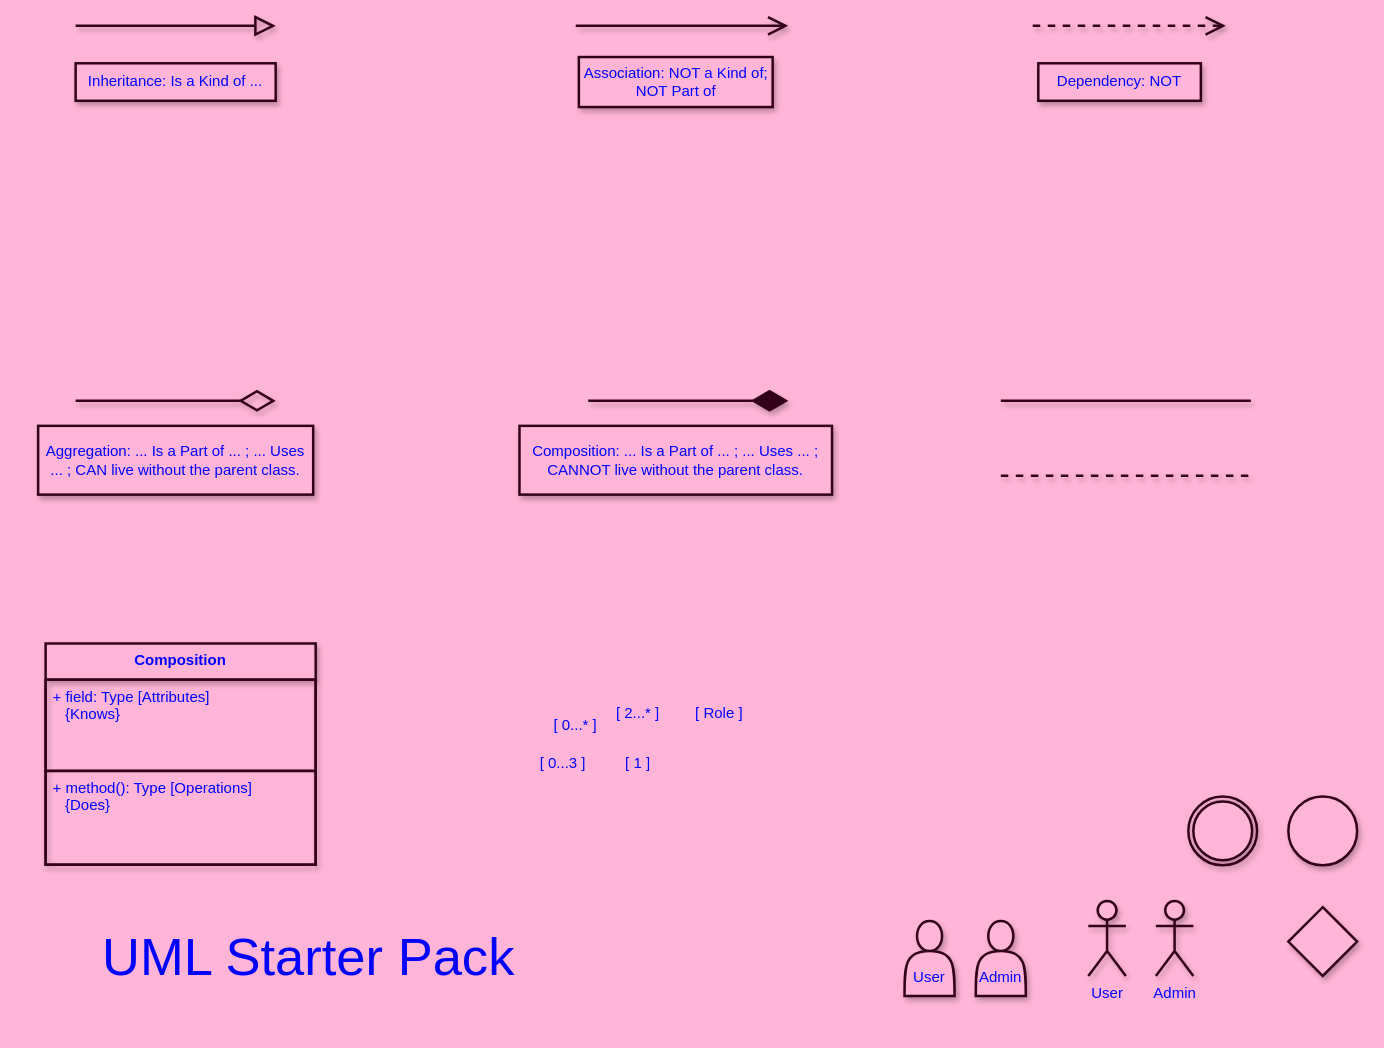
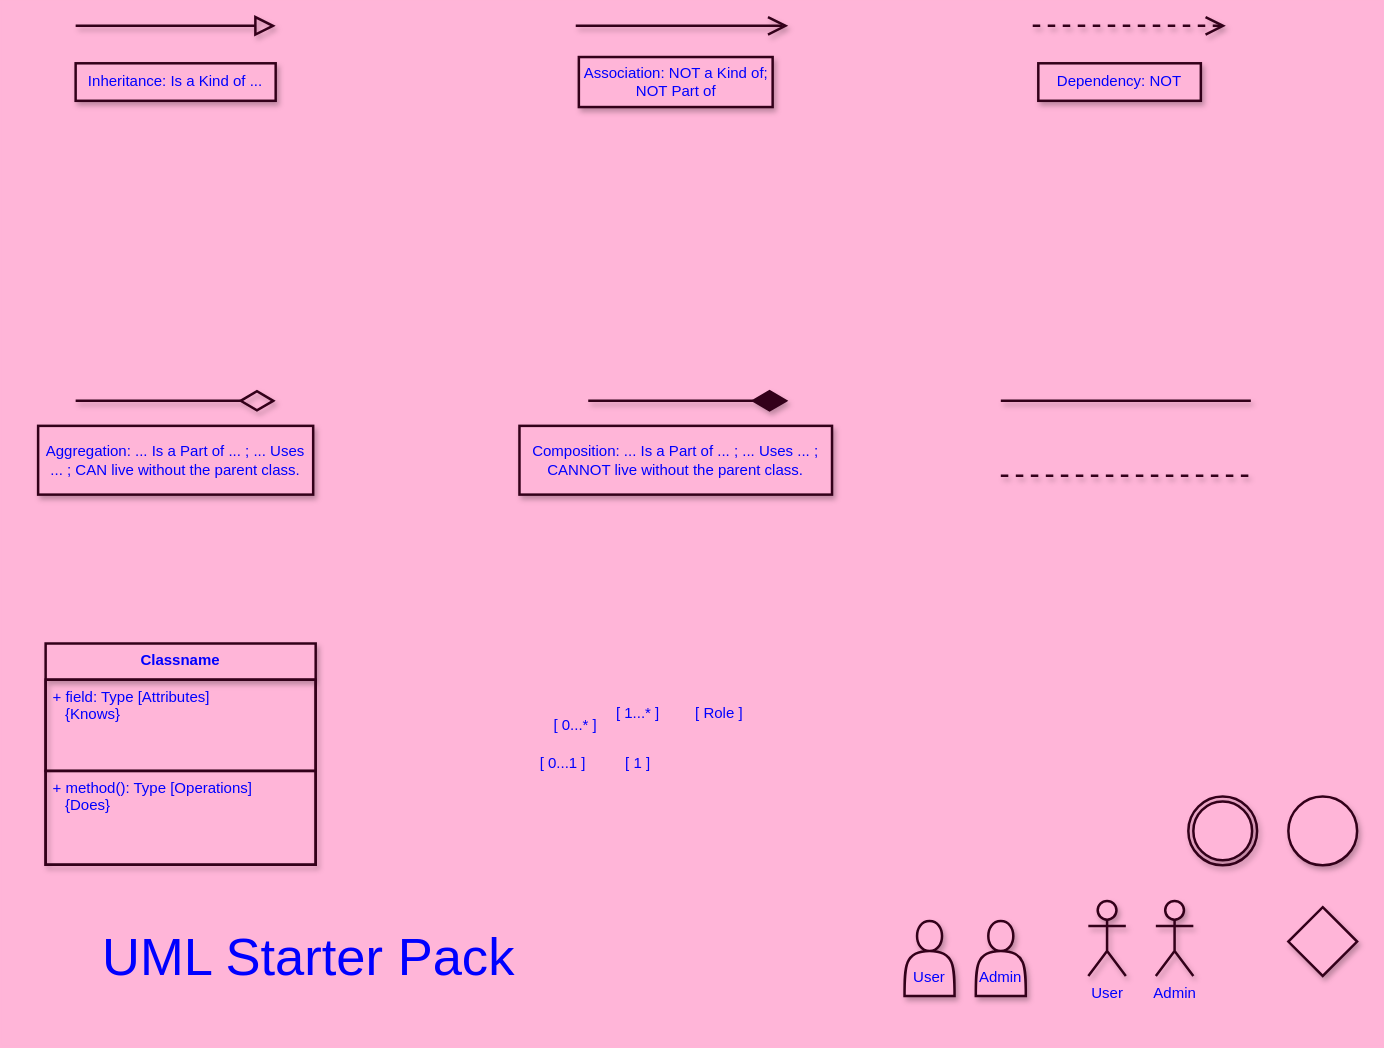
(180, 660) -> (180, 660)
(638, 713) -> (638, 713)
(563, 763) -> (563, 763)
